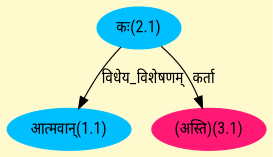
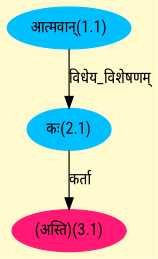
(101, 71) -> (69, 73)
